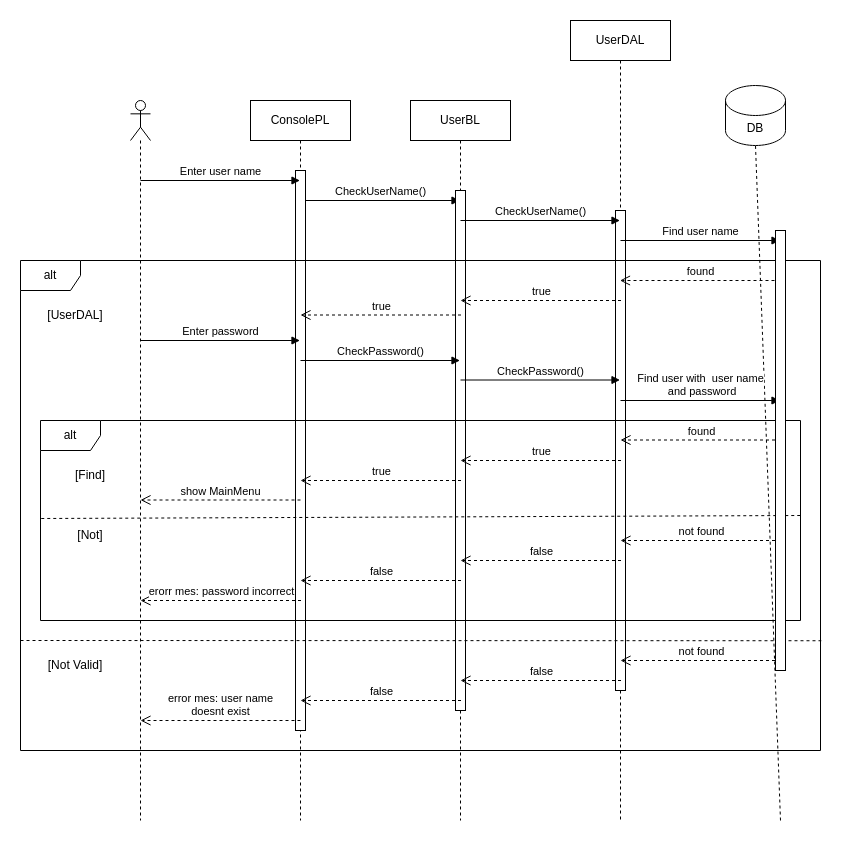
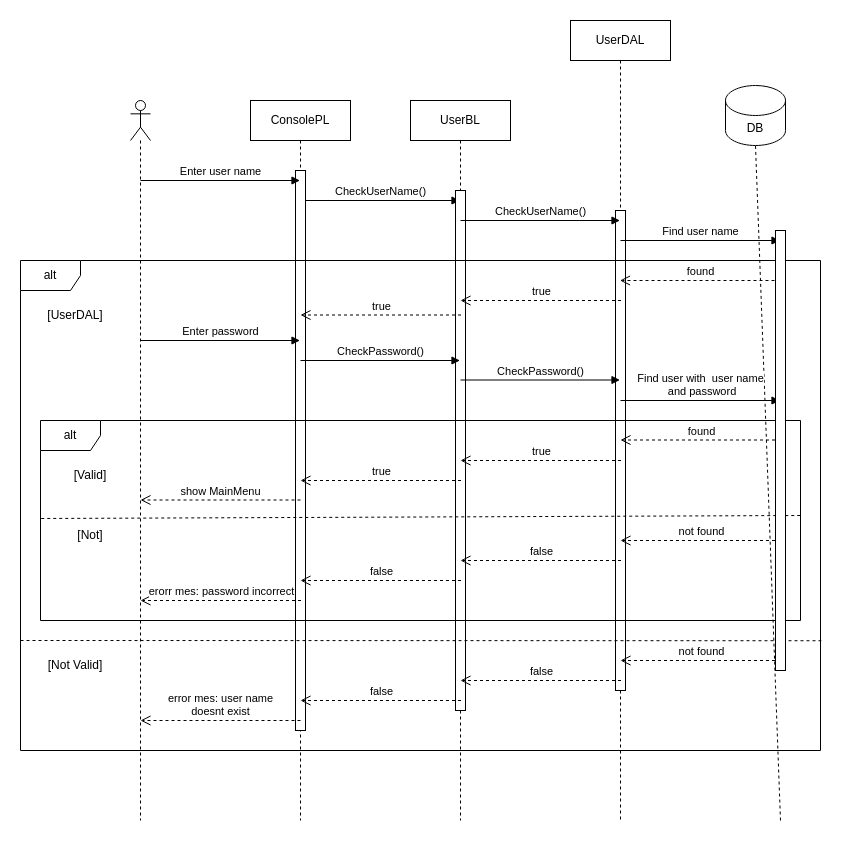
(91, 476) -> (91, 476)
